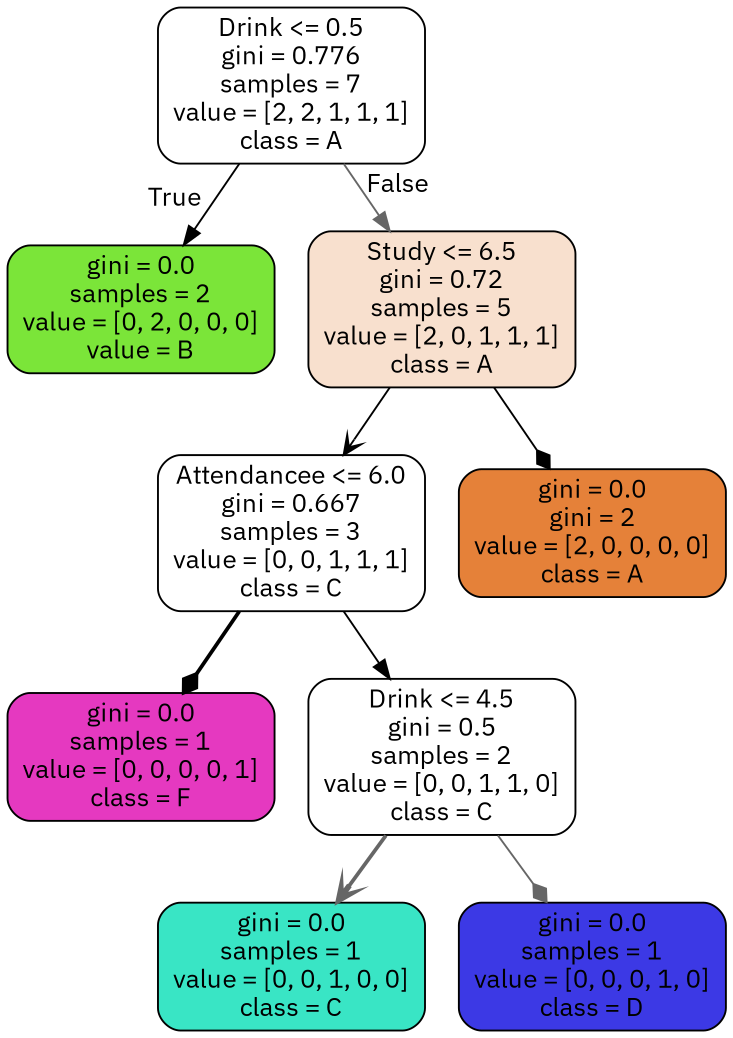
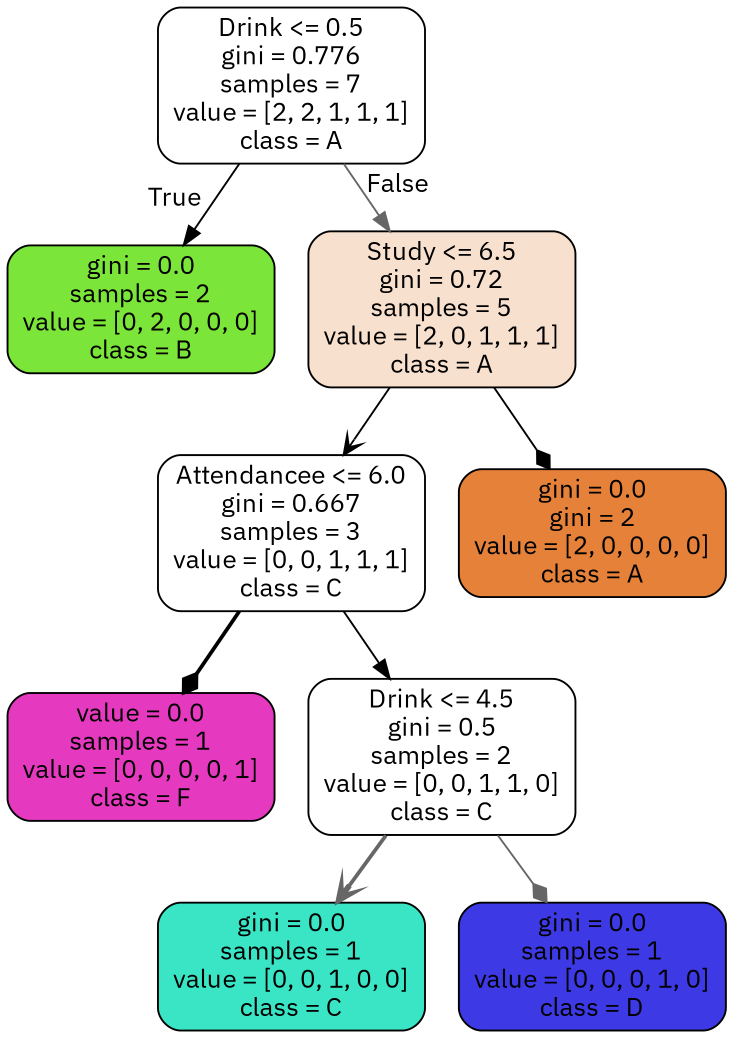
(141, 309) -> (141, 309)
(141, 757) -> (141, 757)
